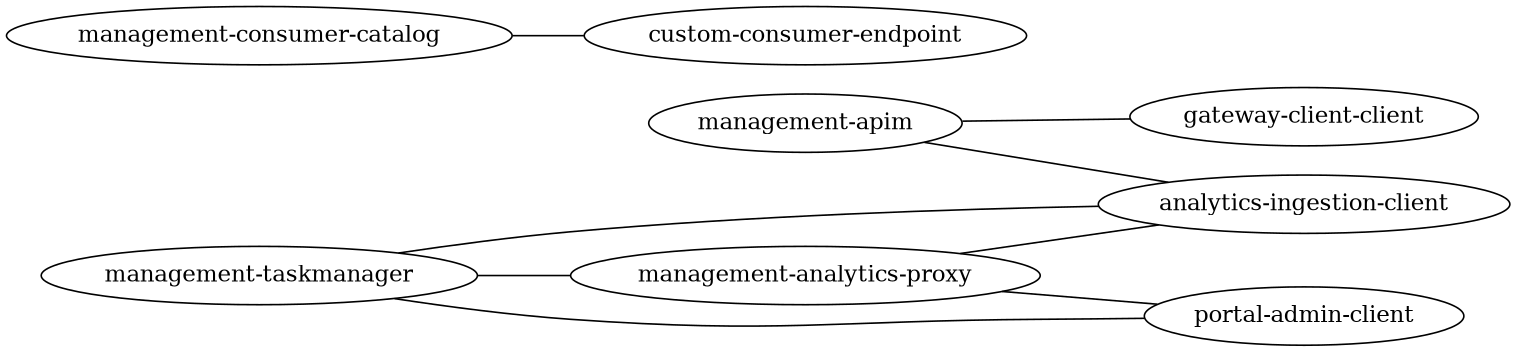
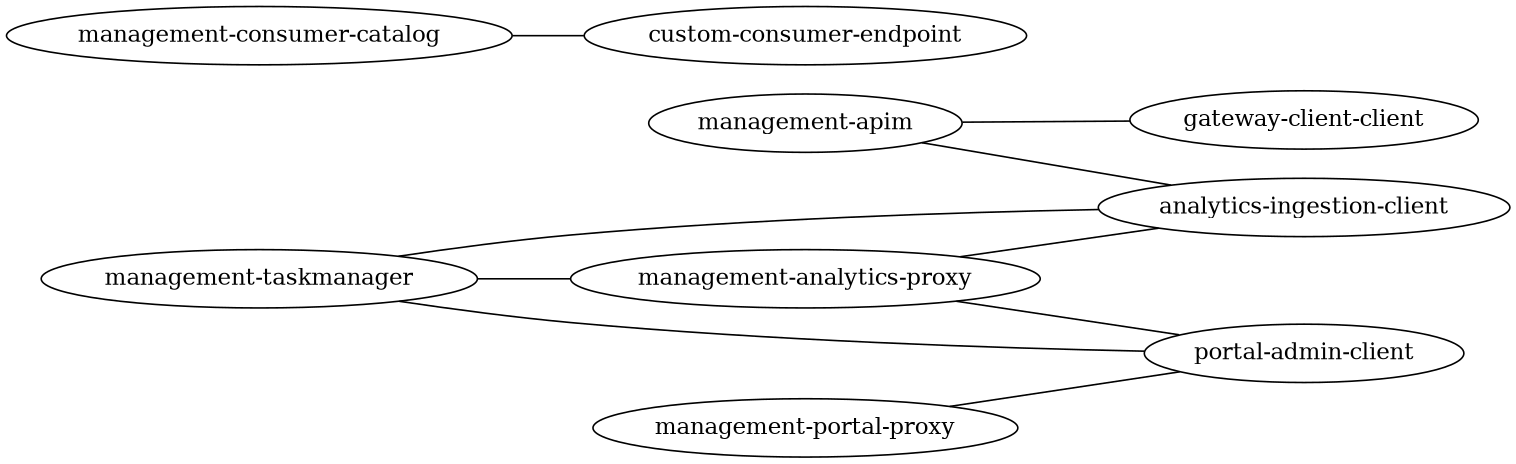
none -> (805, 428)
